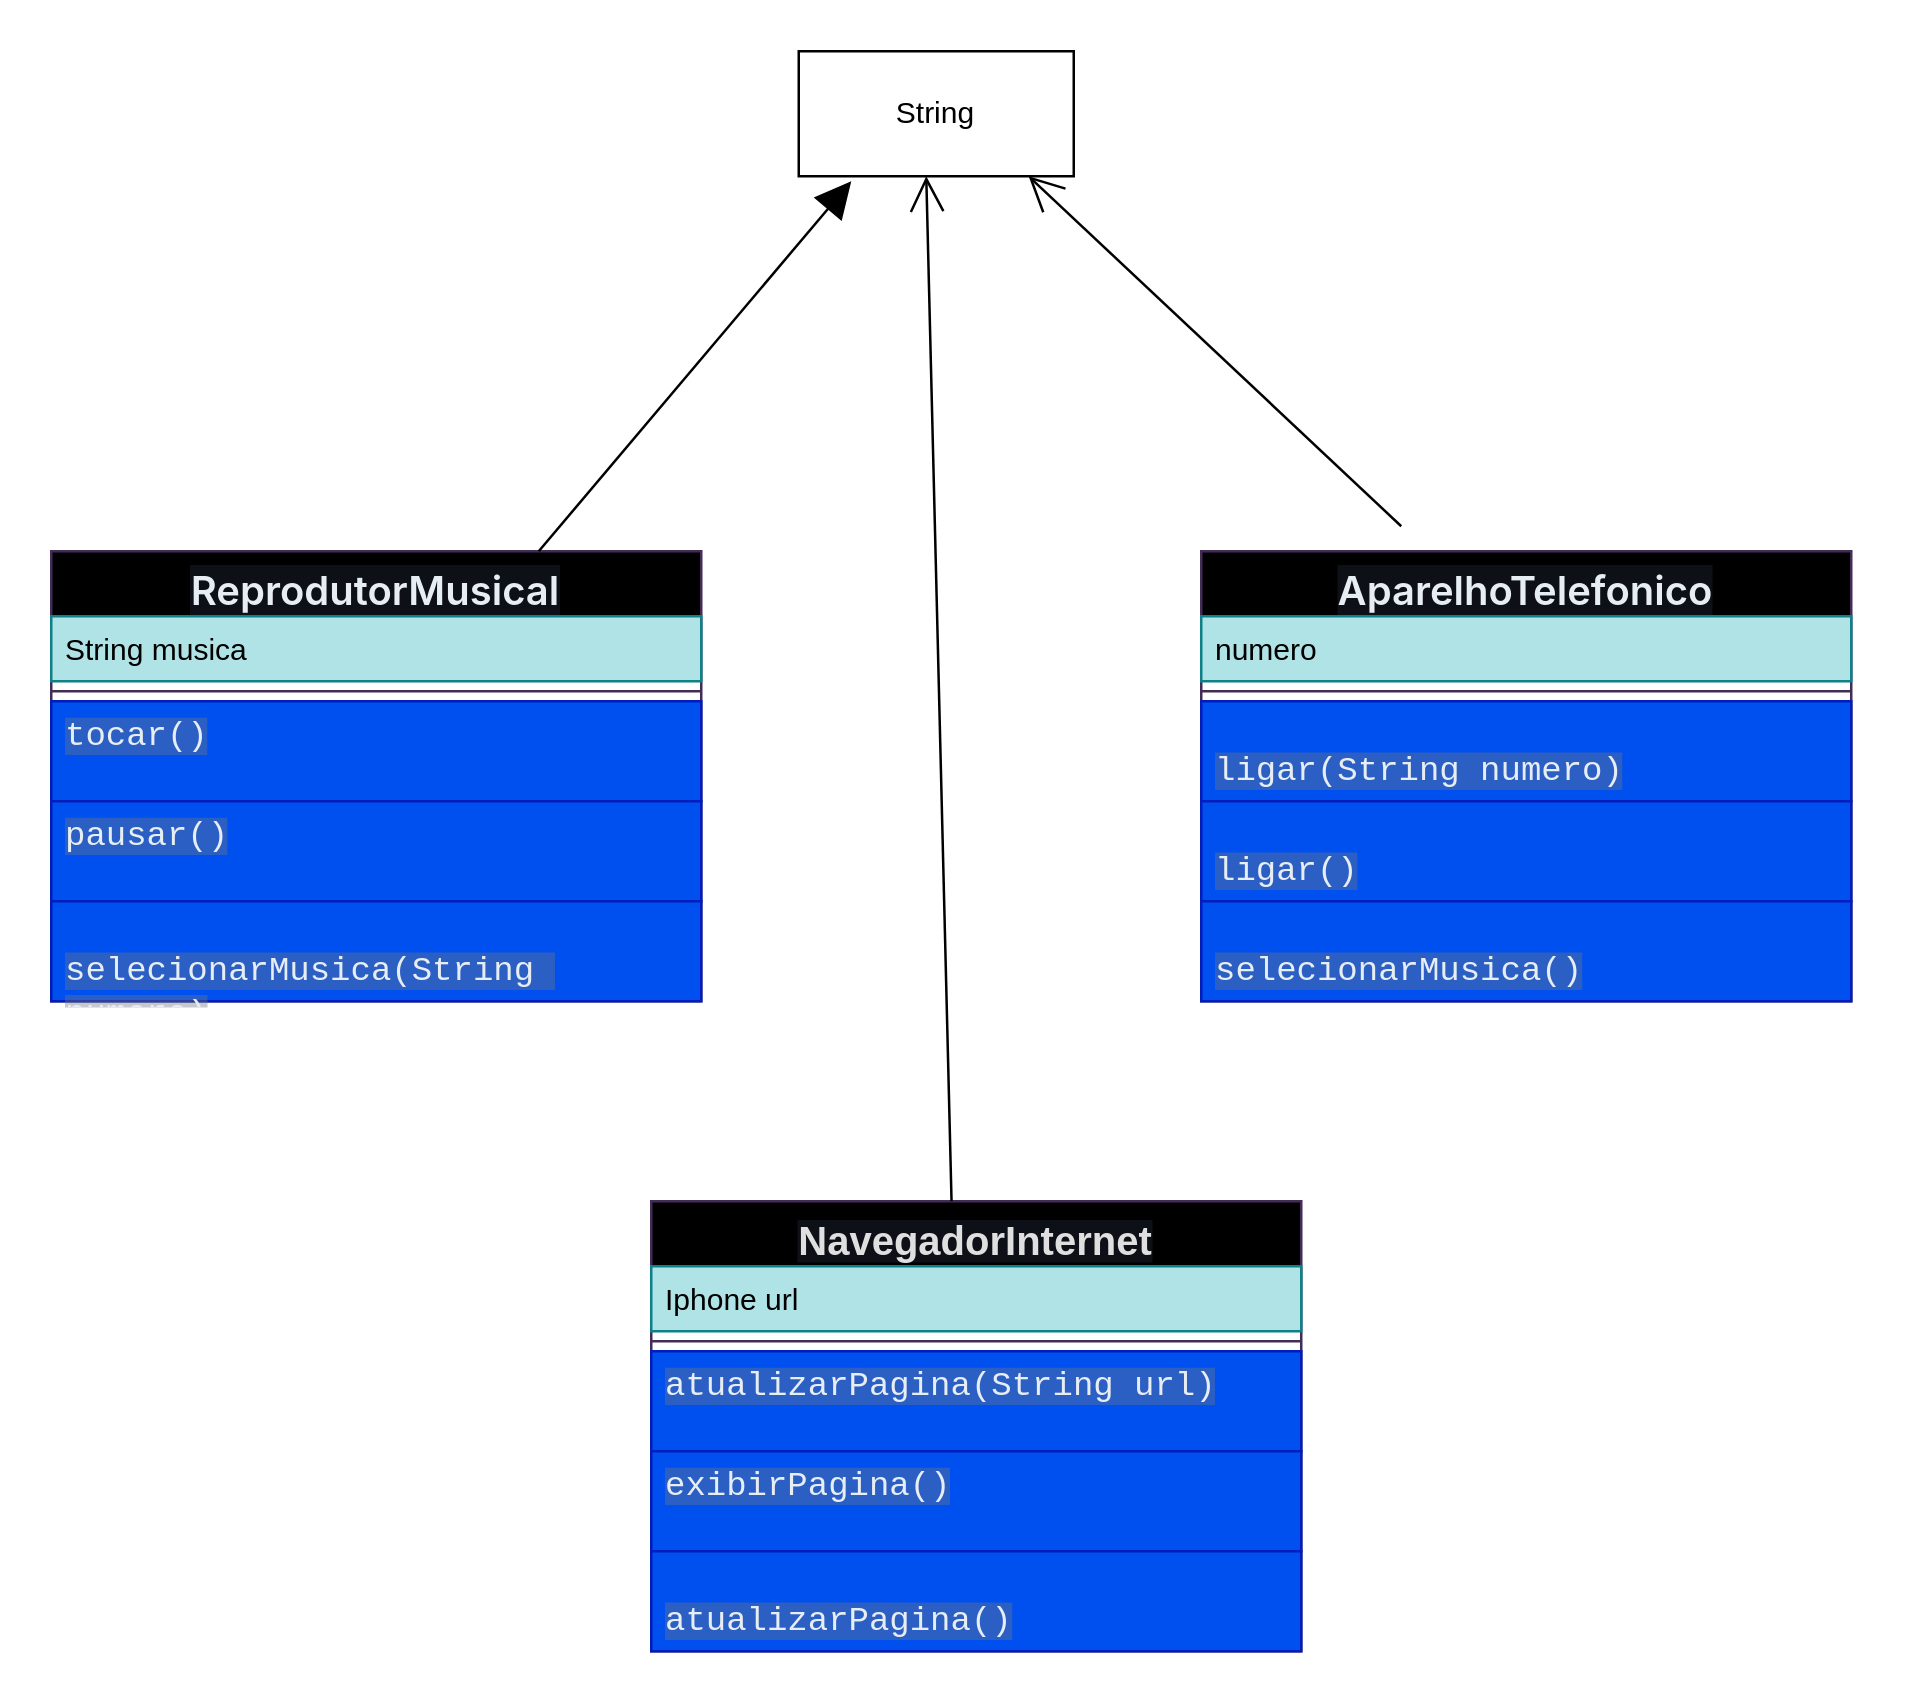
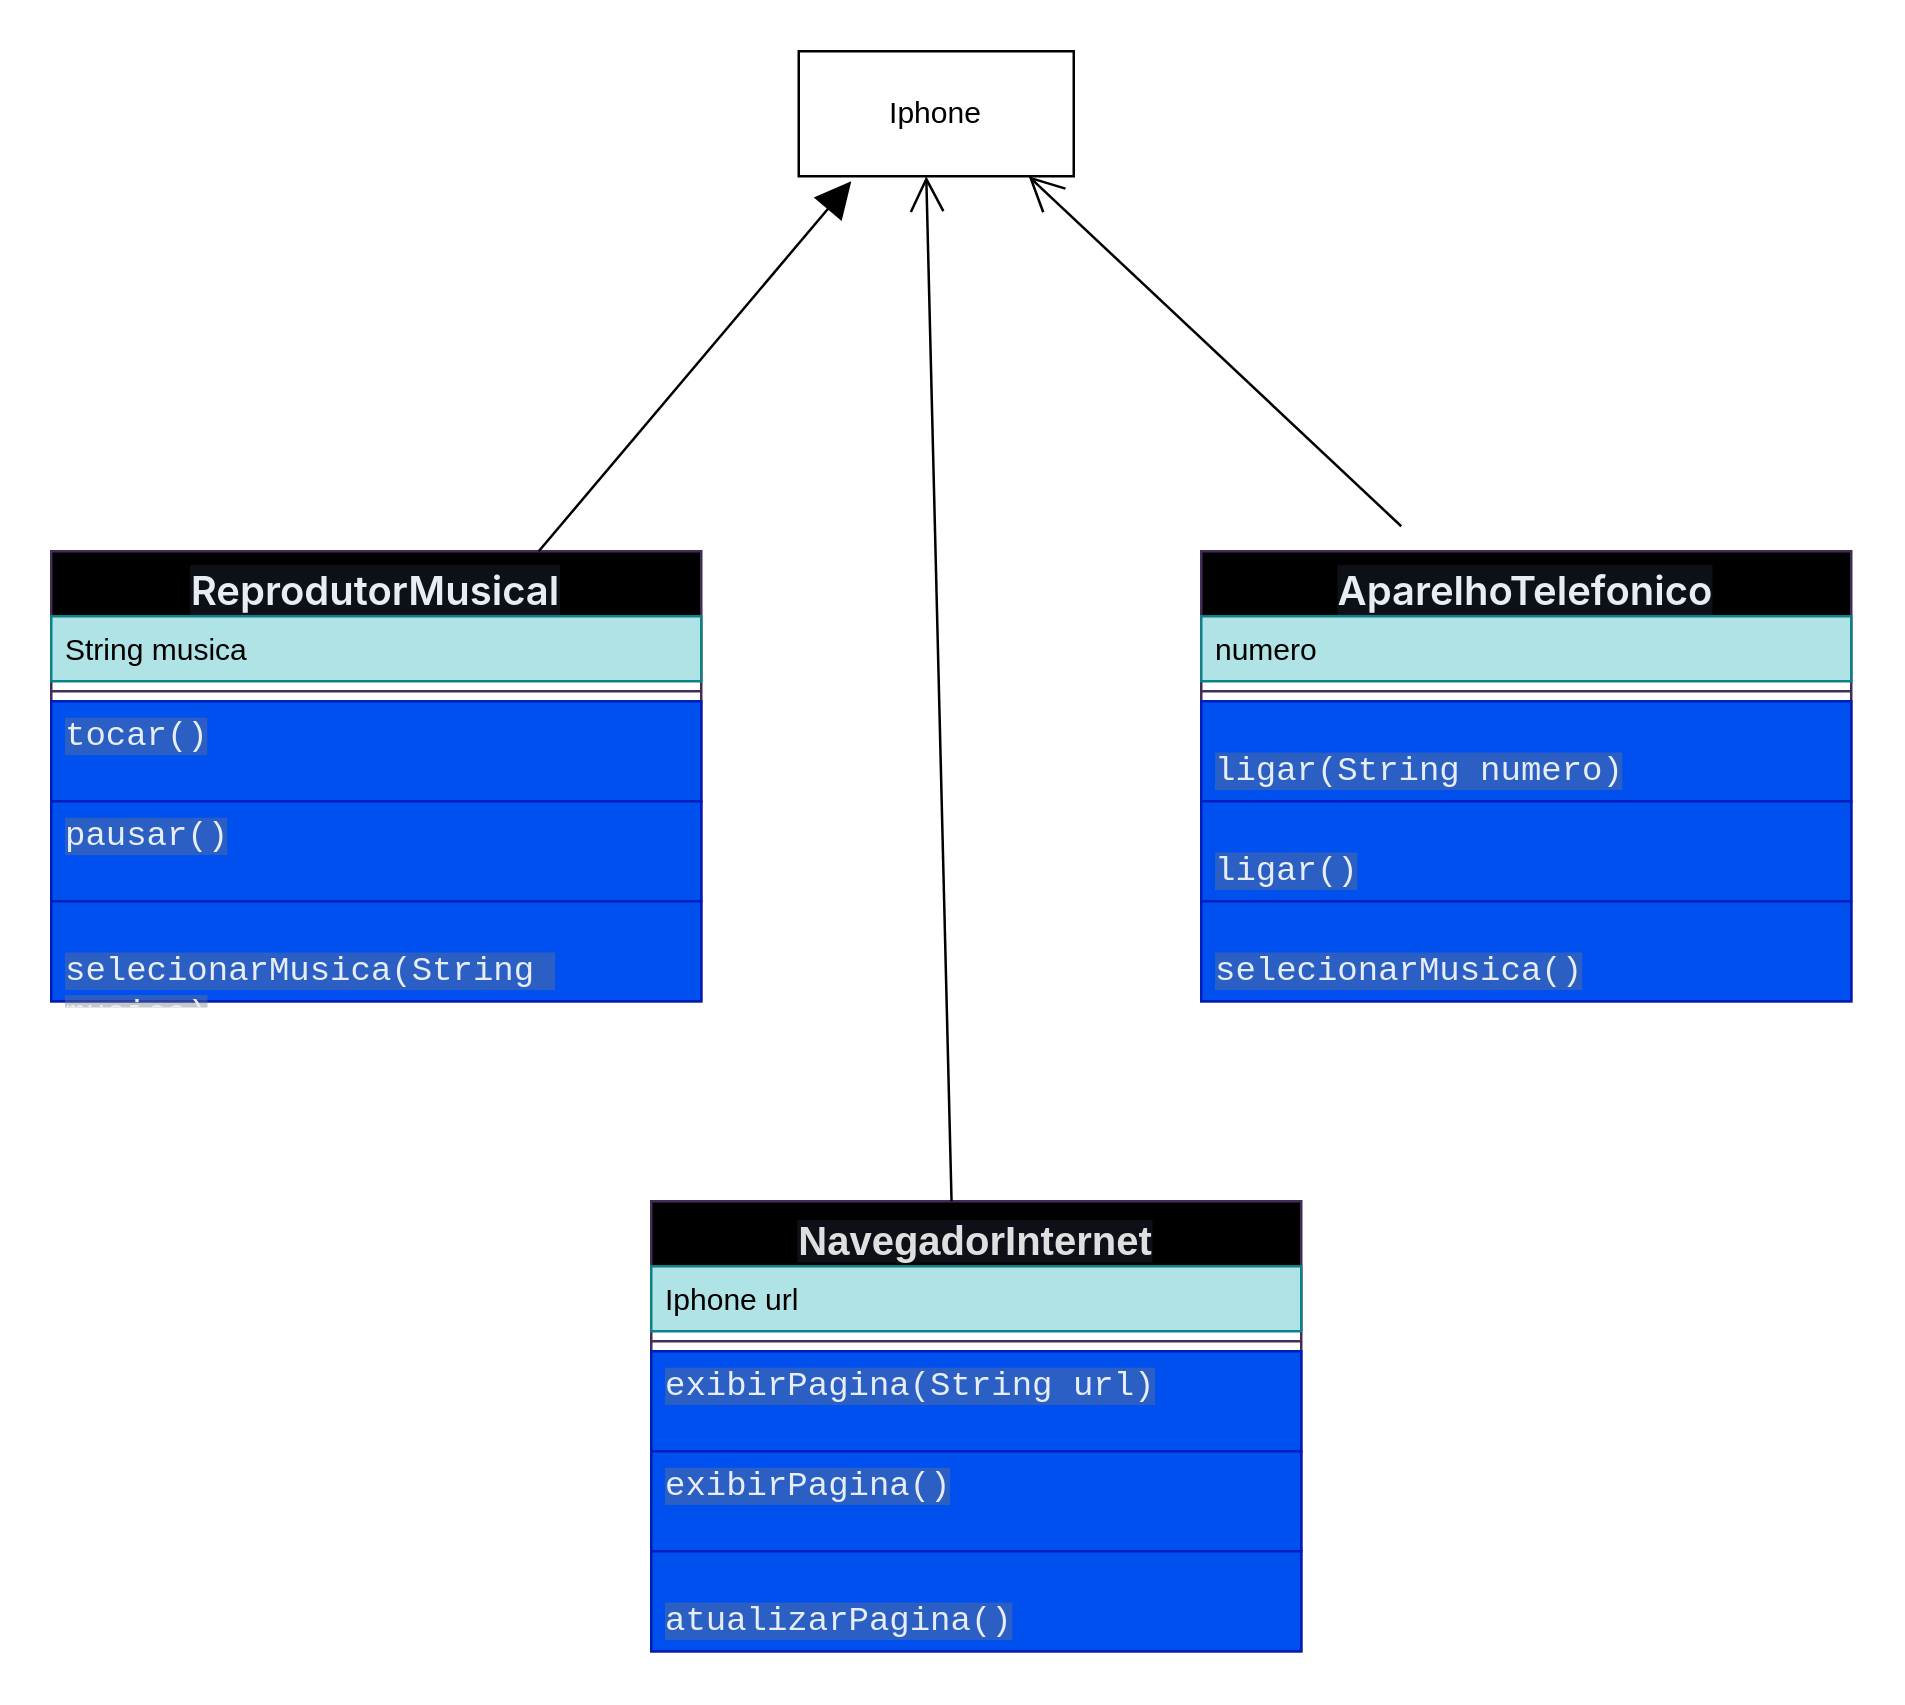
(936, 114) -> (936, 114)
(307, 937) -> (303, 937)
(870, 1387) -> (844, 1387)
